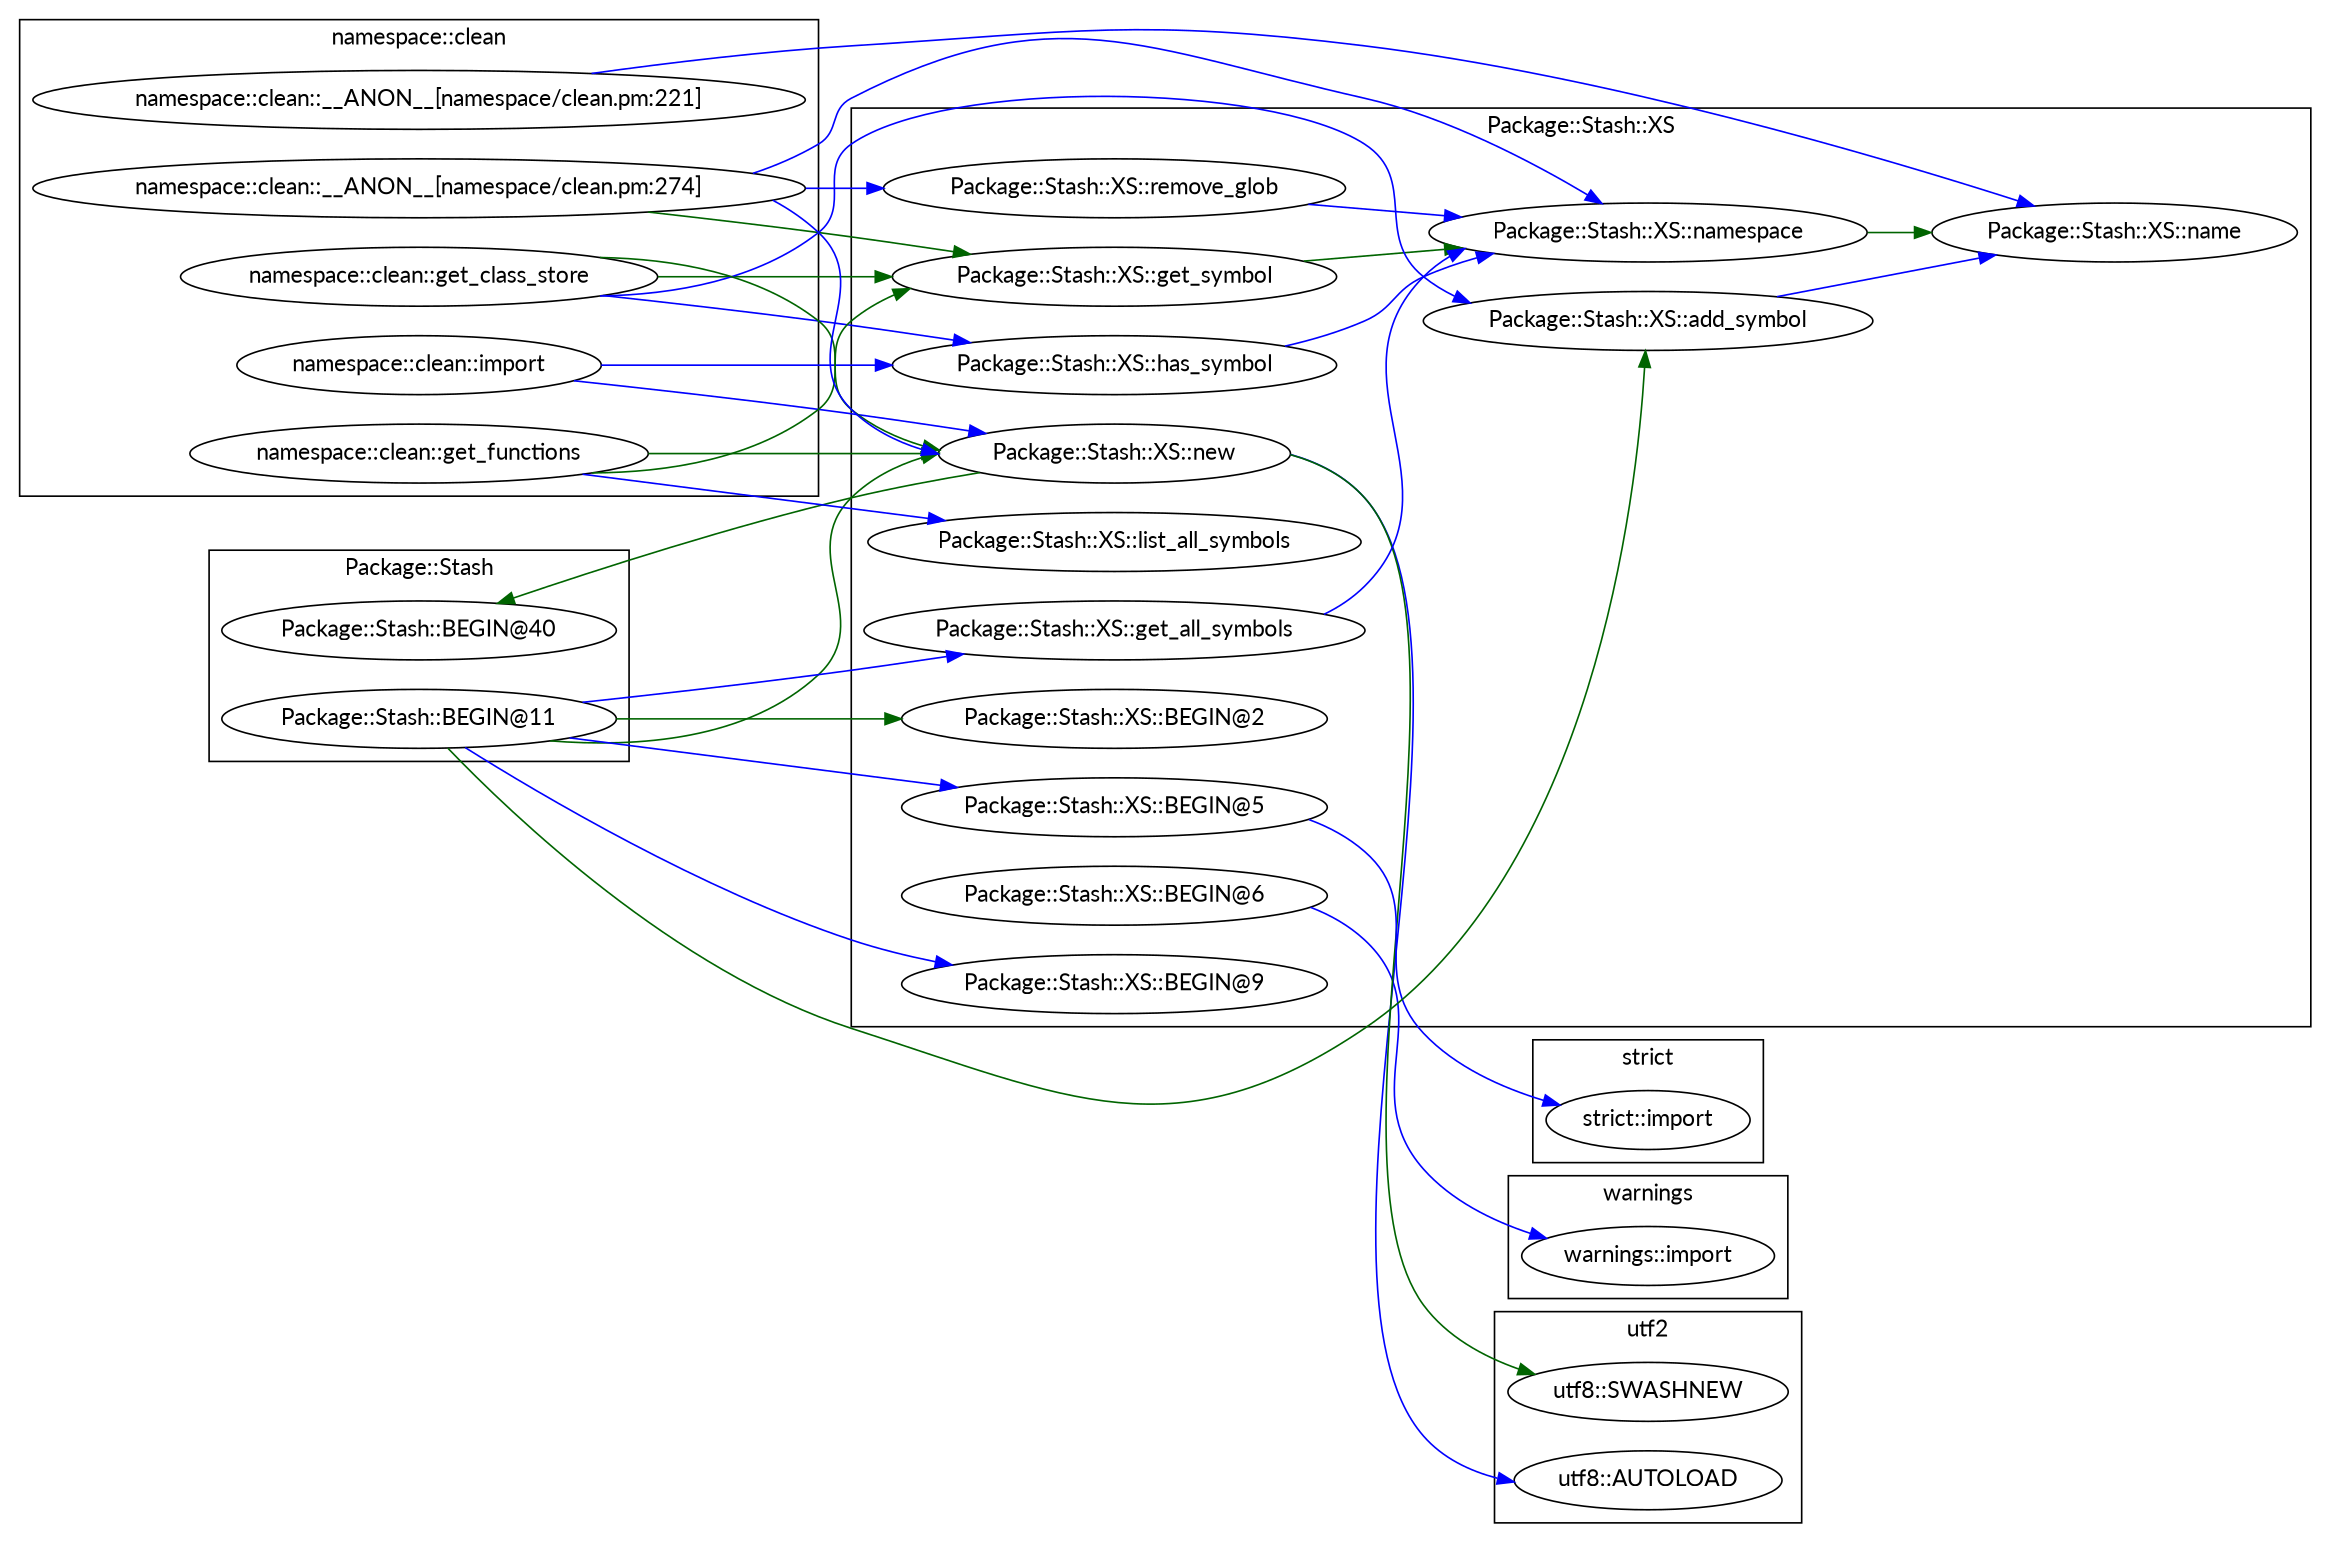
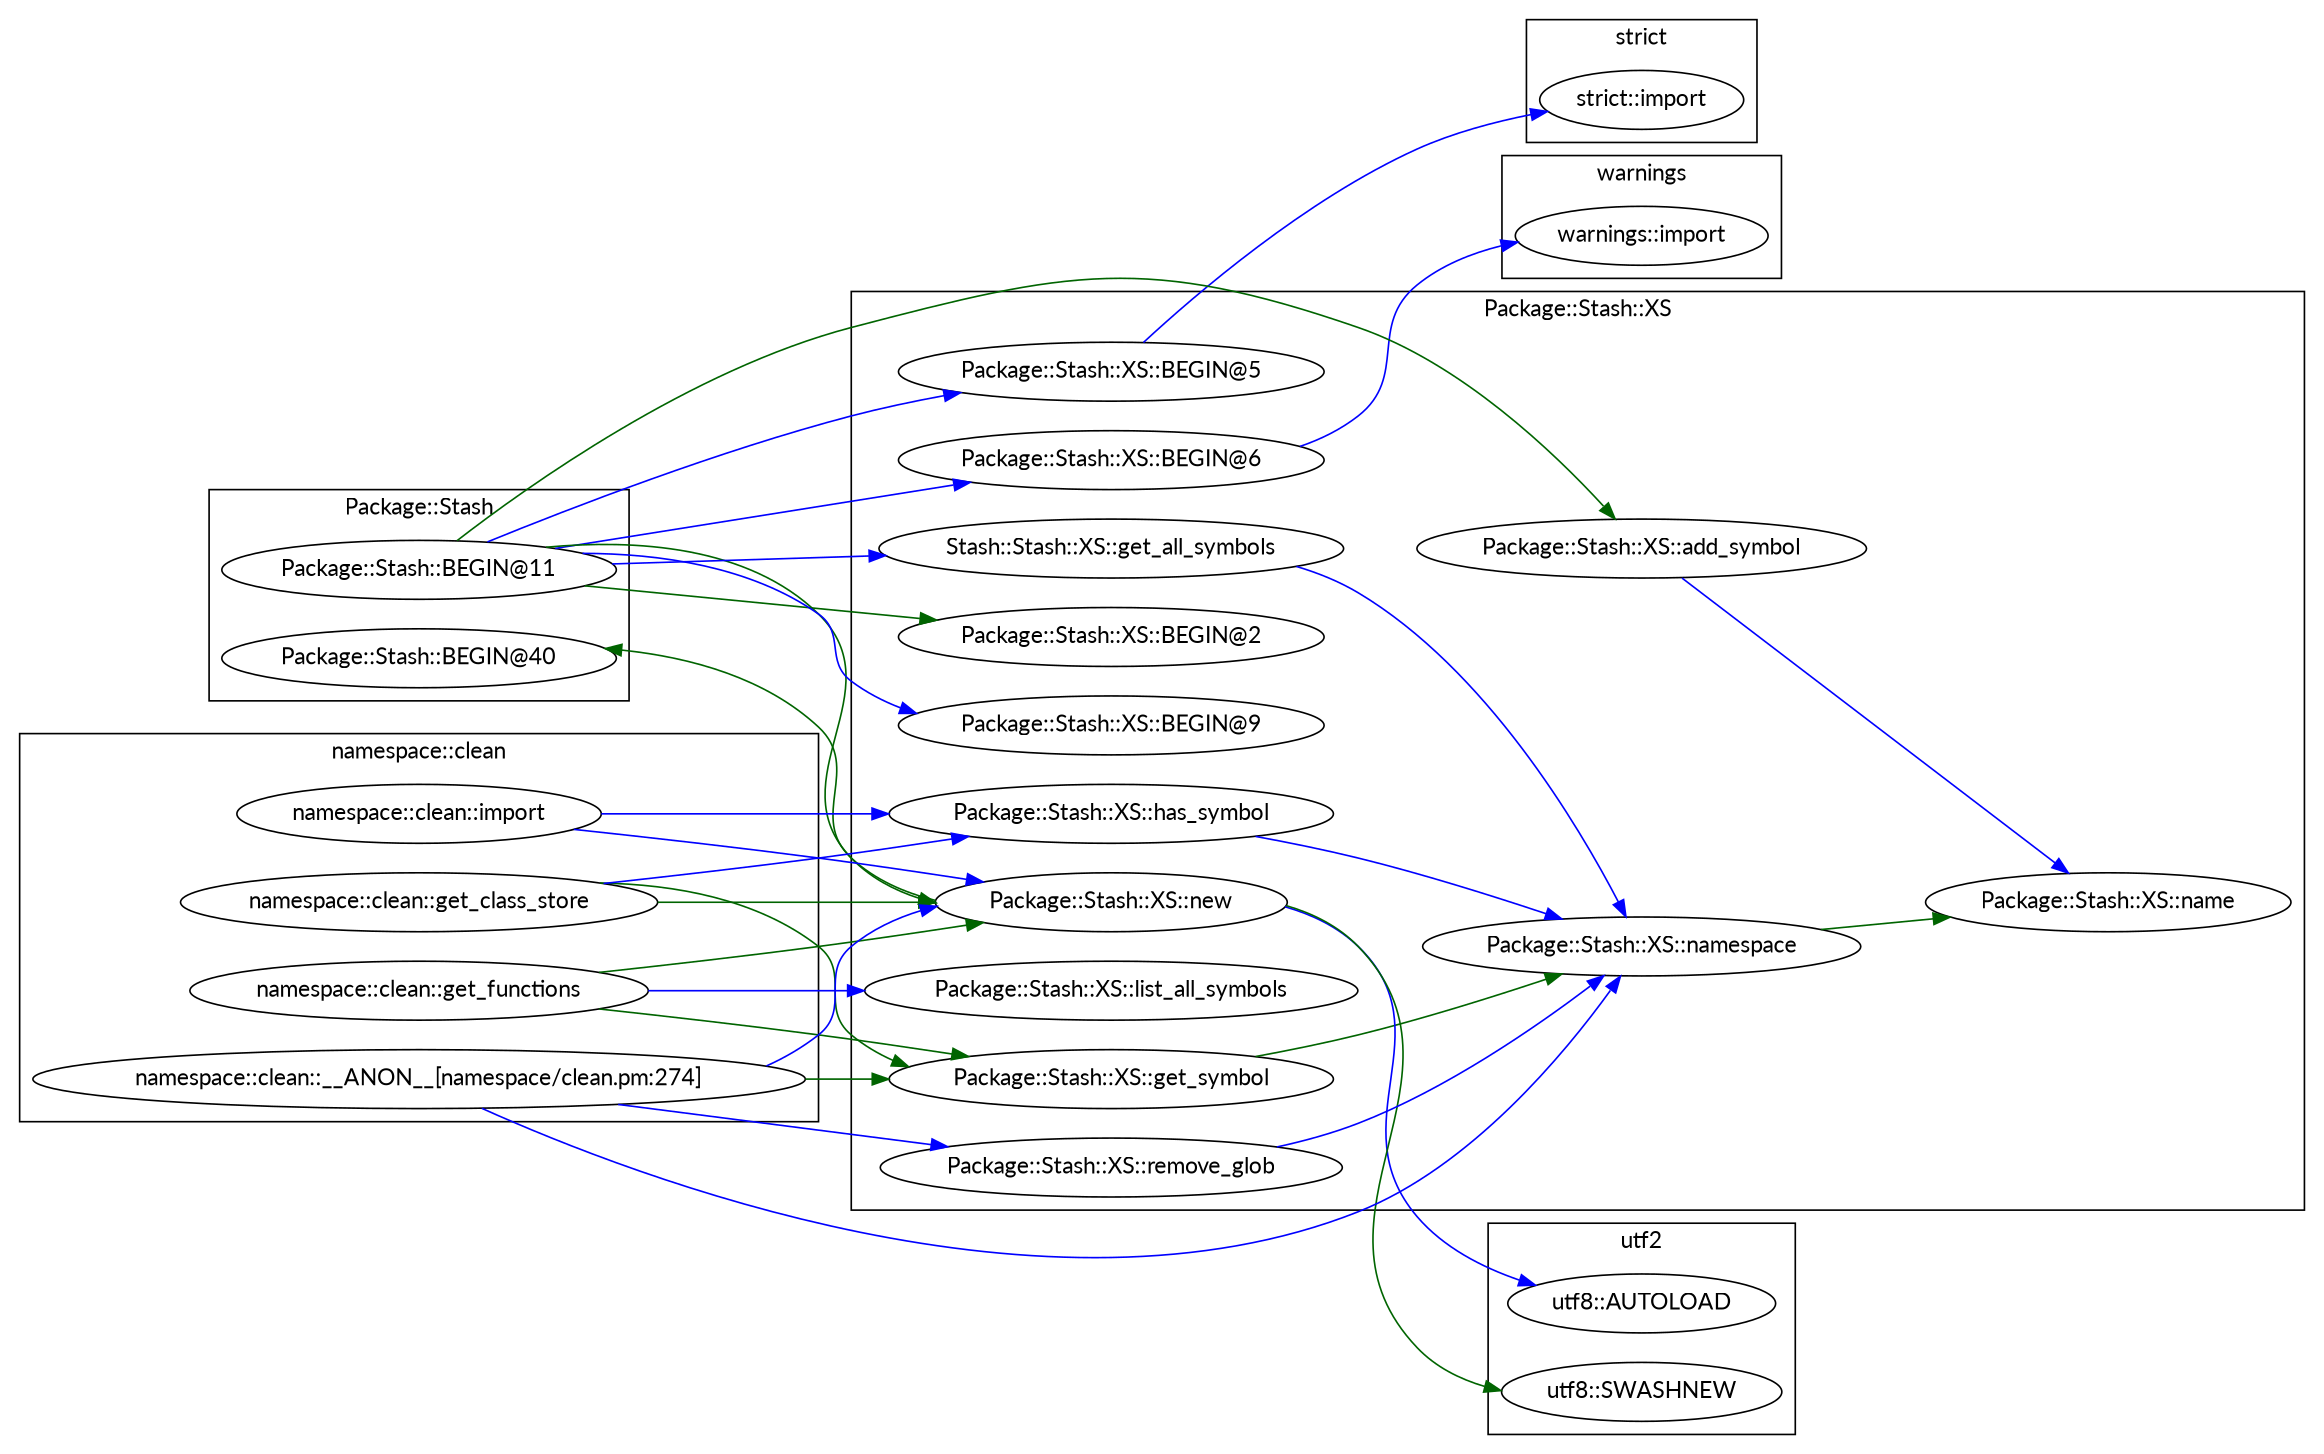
(1063, 98) -> none
(419, 100) -> none
none -> (754, 517)
(1114, 630) -> (1111, 549)
